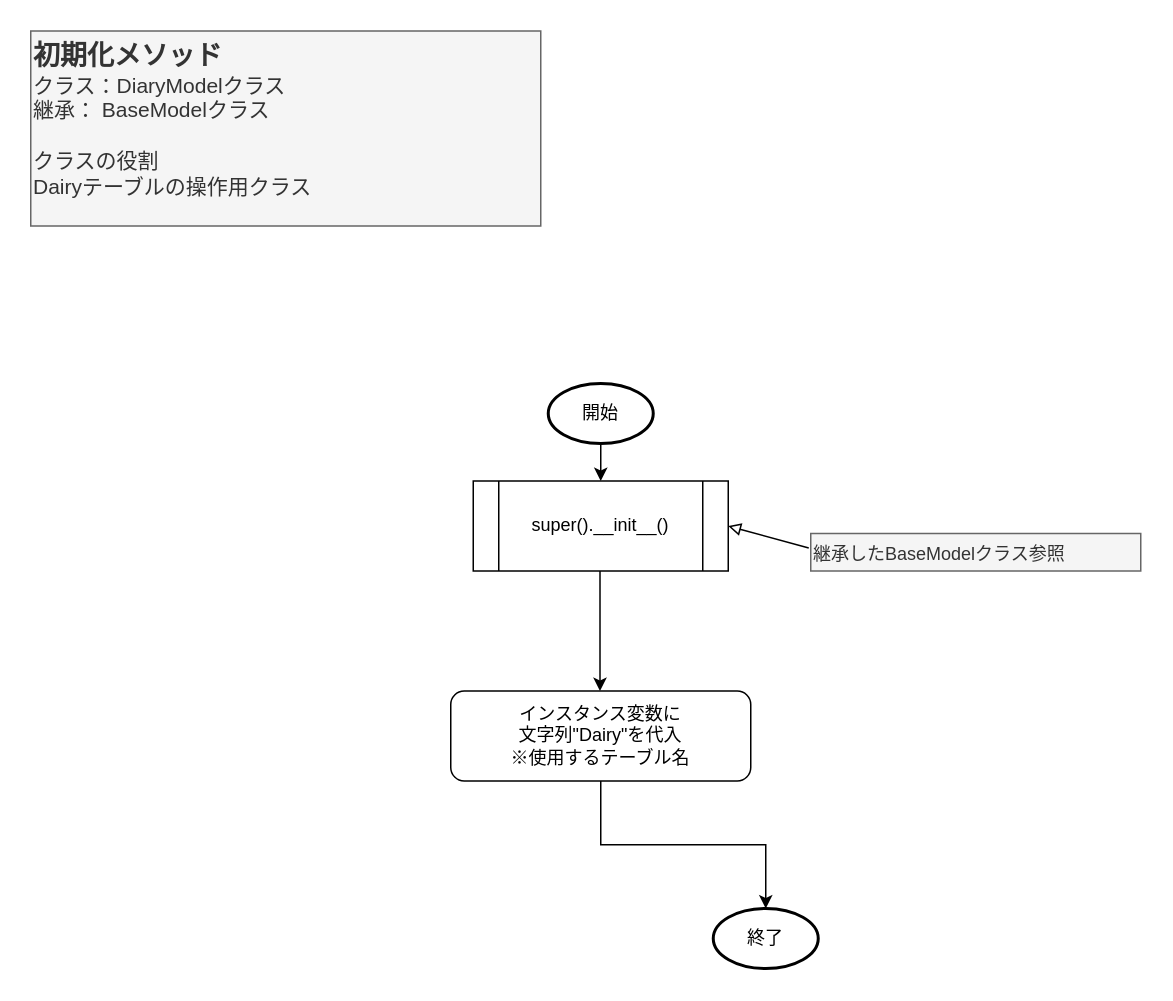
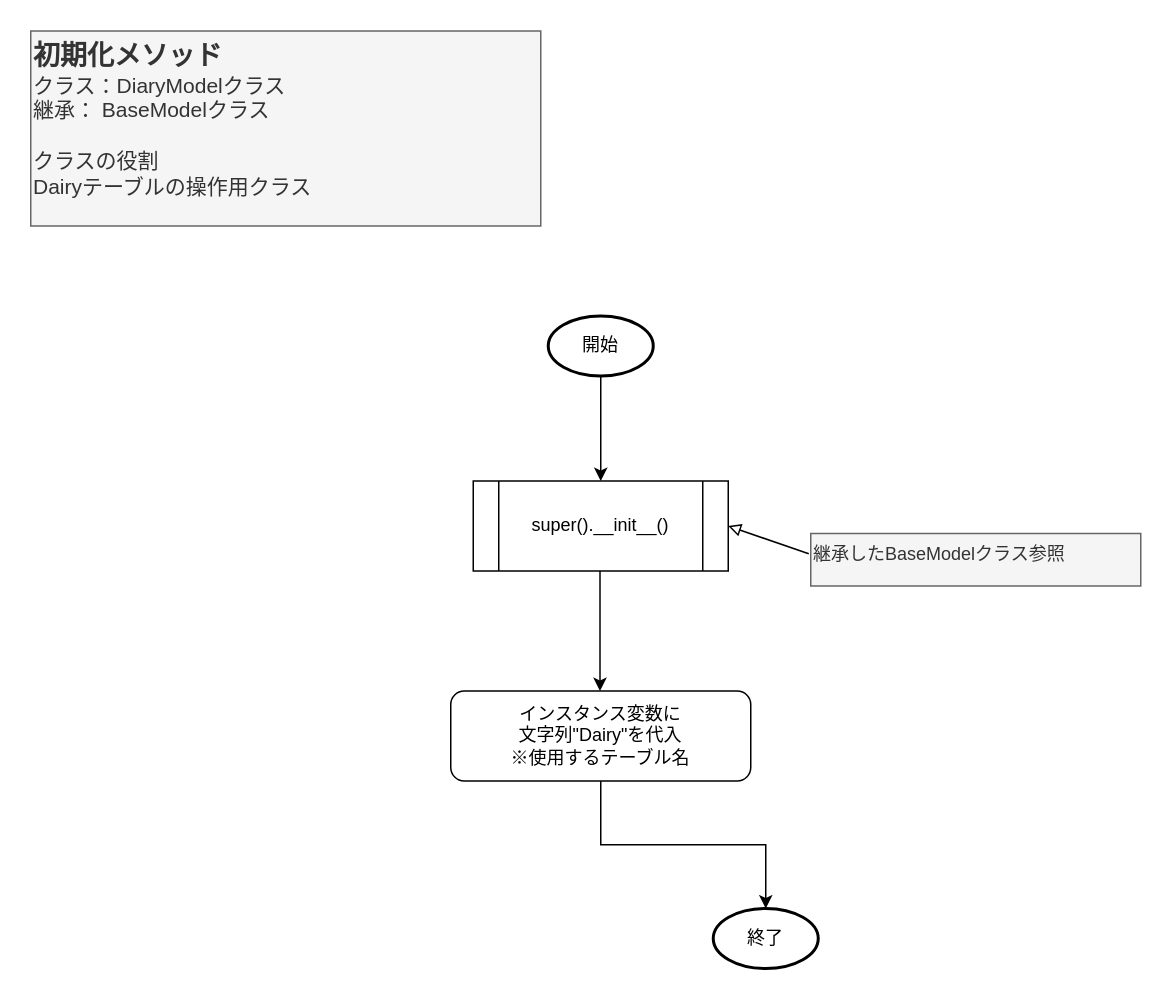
(601, 413) -> (601, 346)
(976, 552) -> (976, 560)
